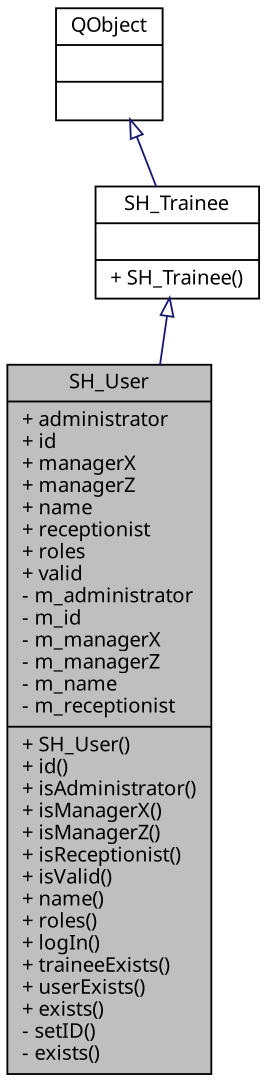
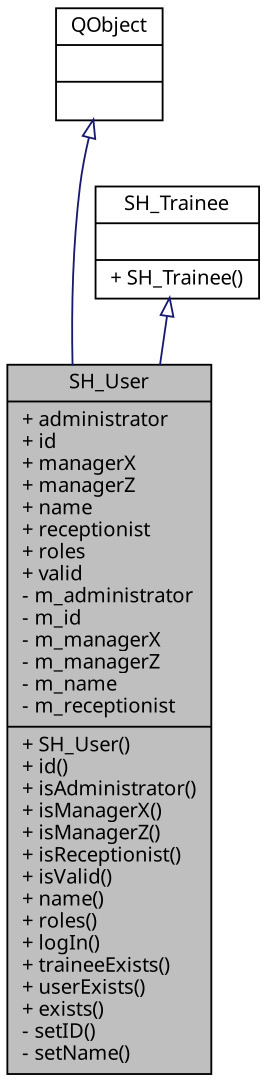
(147, 162) -> (74, 251)
(62, 1054) -> (76, 1054)
